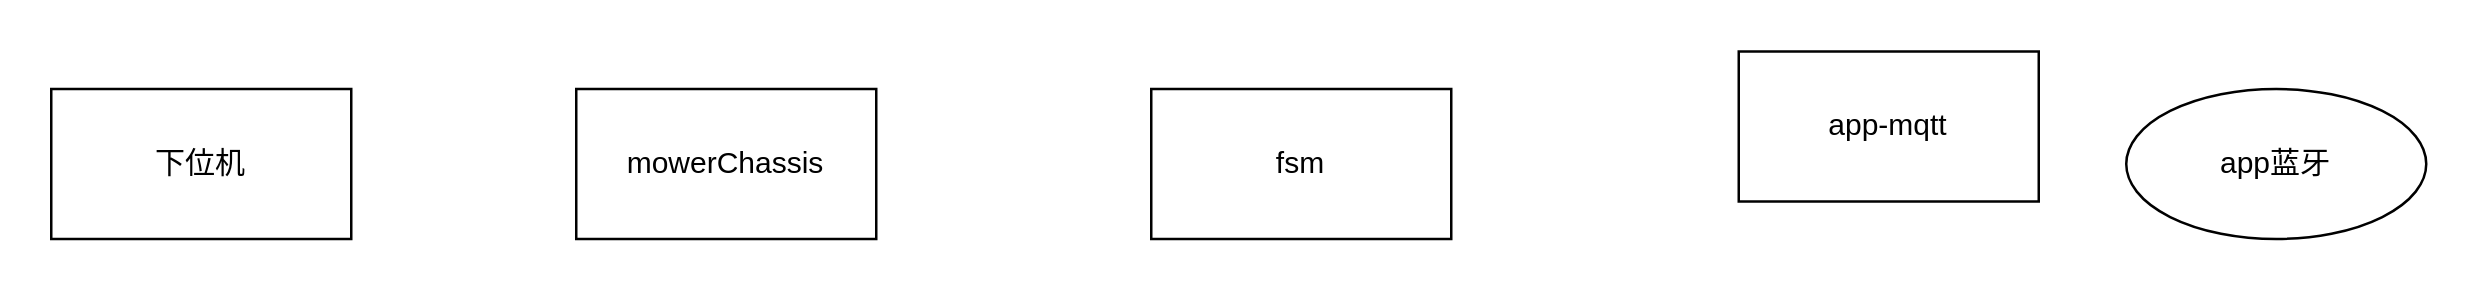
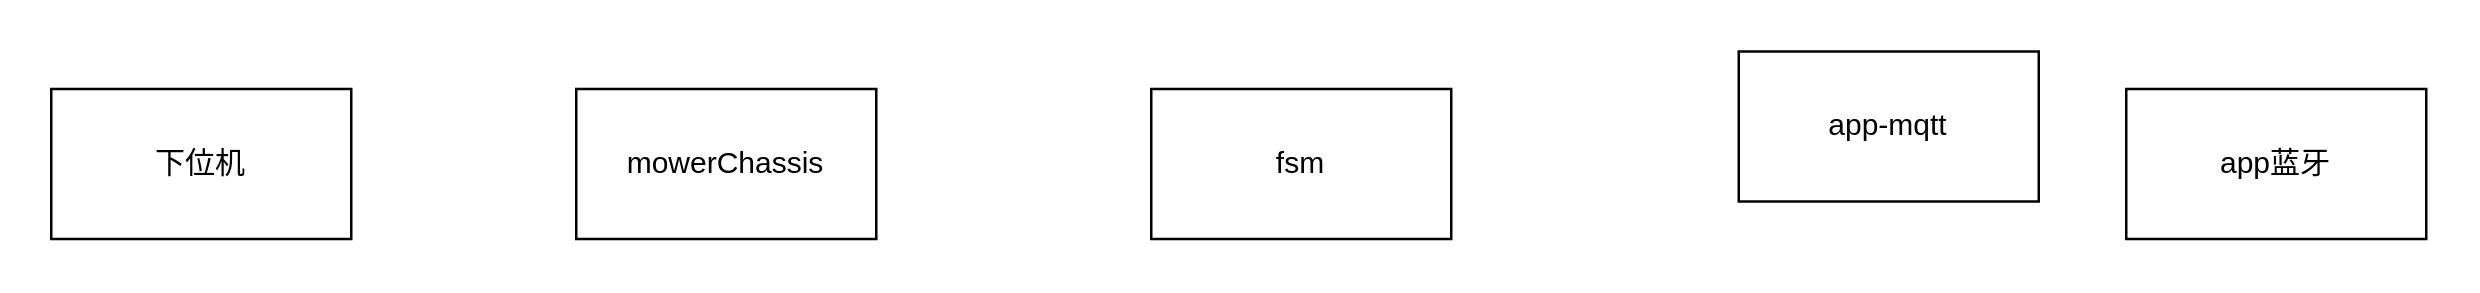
(2276, 164) -> (2276, 164)
